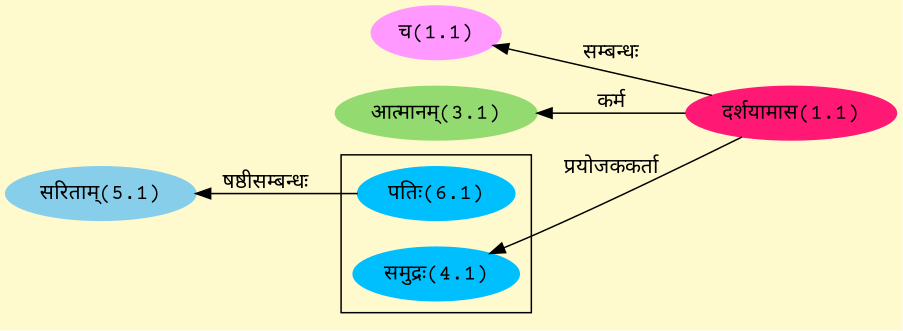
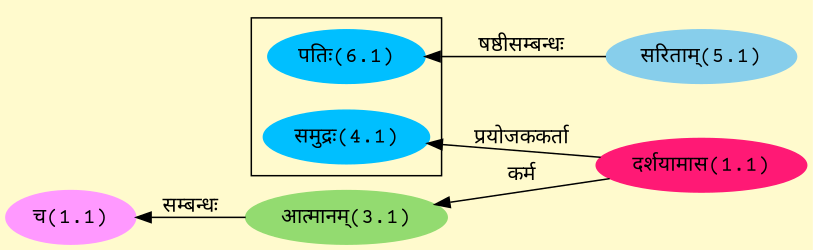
(610, 72) -> (198, 217)
(284, 194) -> (523, 57)
